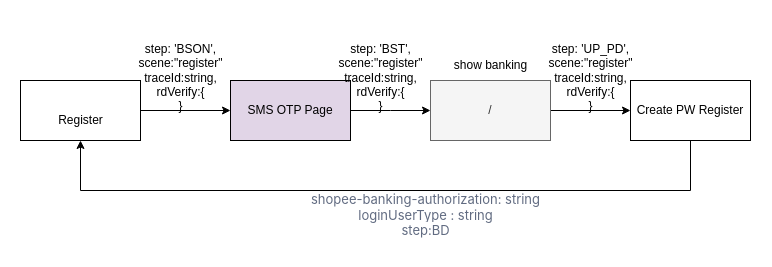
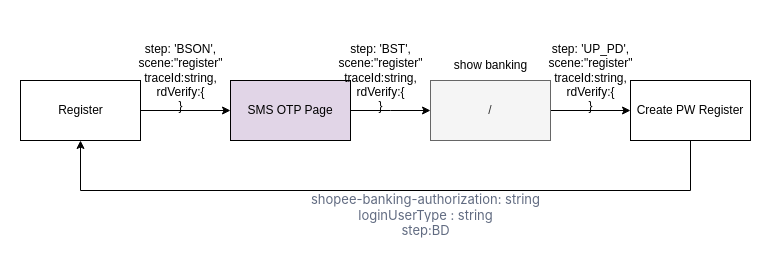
(81, 121) -> (81, 111)
